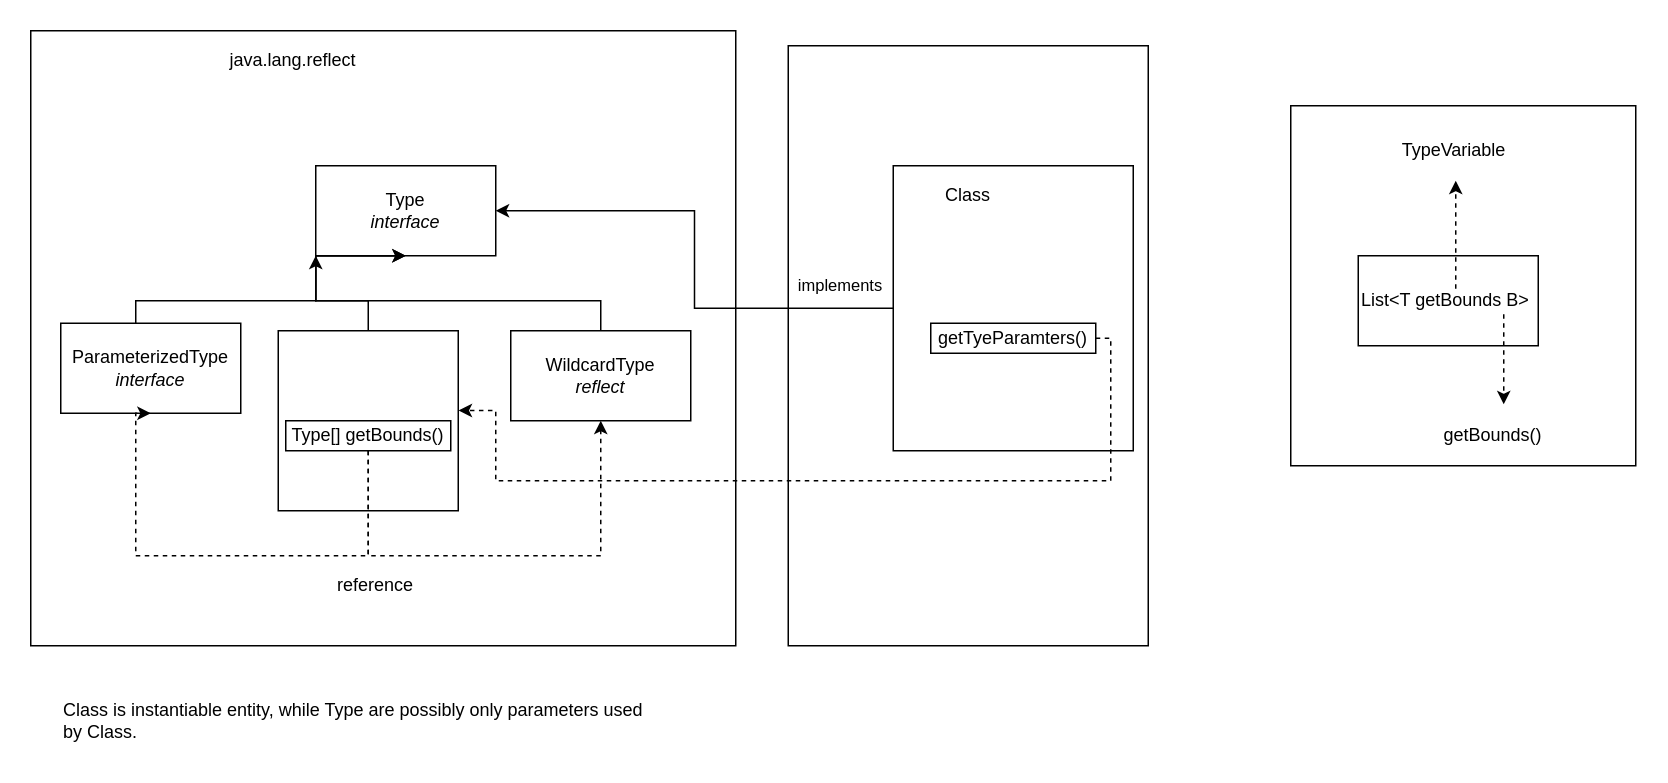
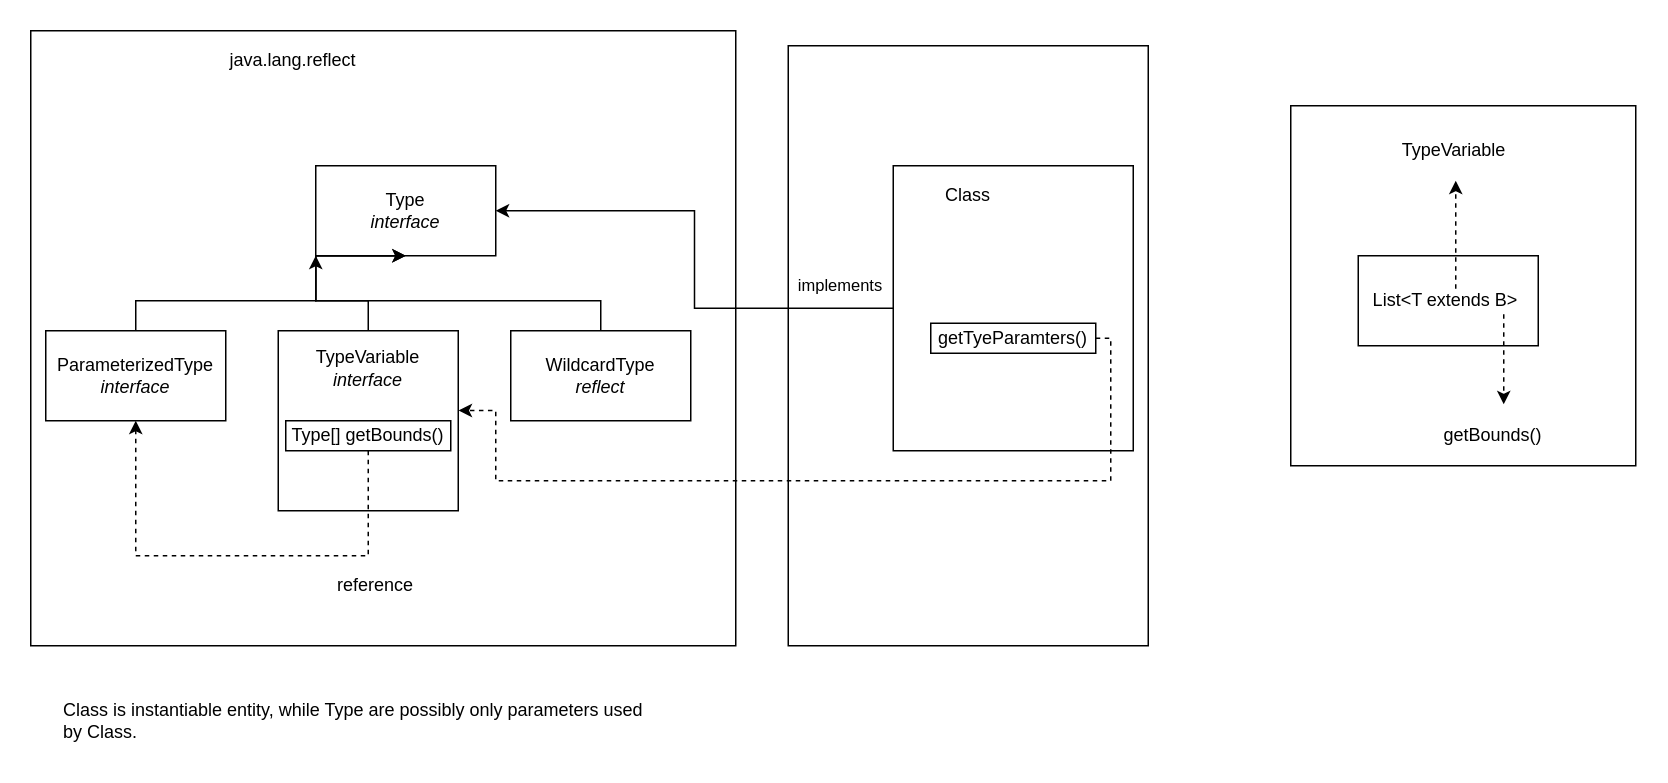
(1448, 301) -> (1448, 301)
(151, 368) -> (136, 376)
none -> (368, 368)
(548, 556) -> none
